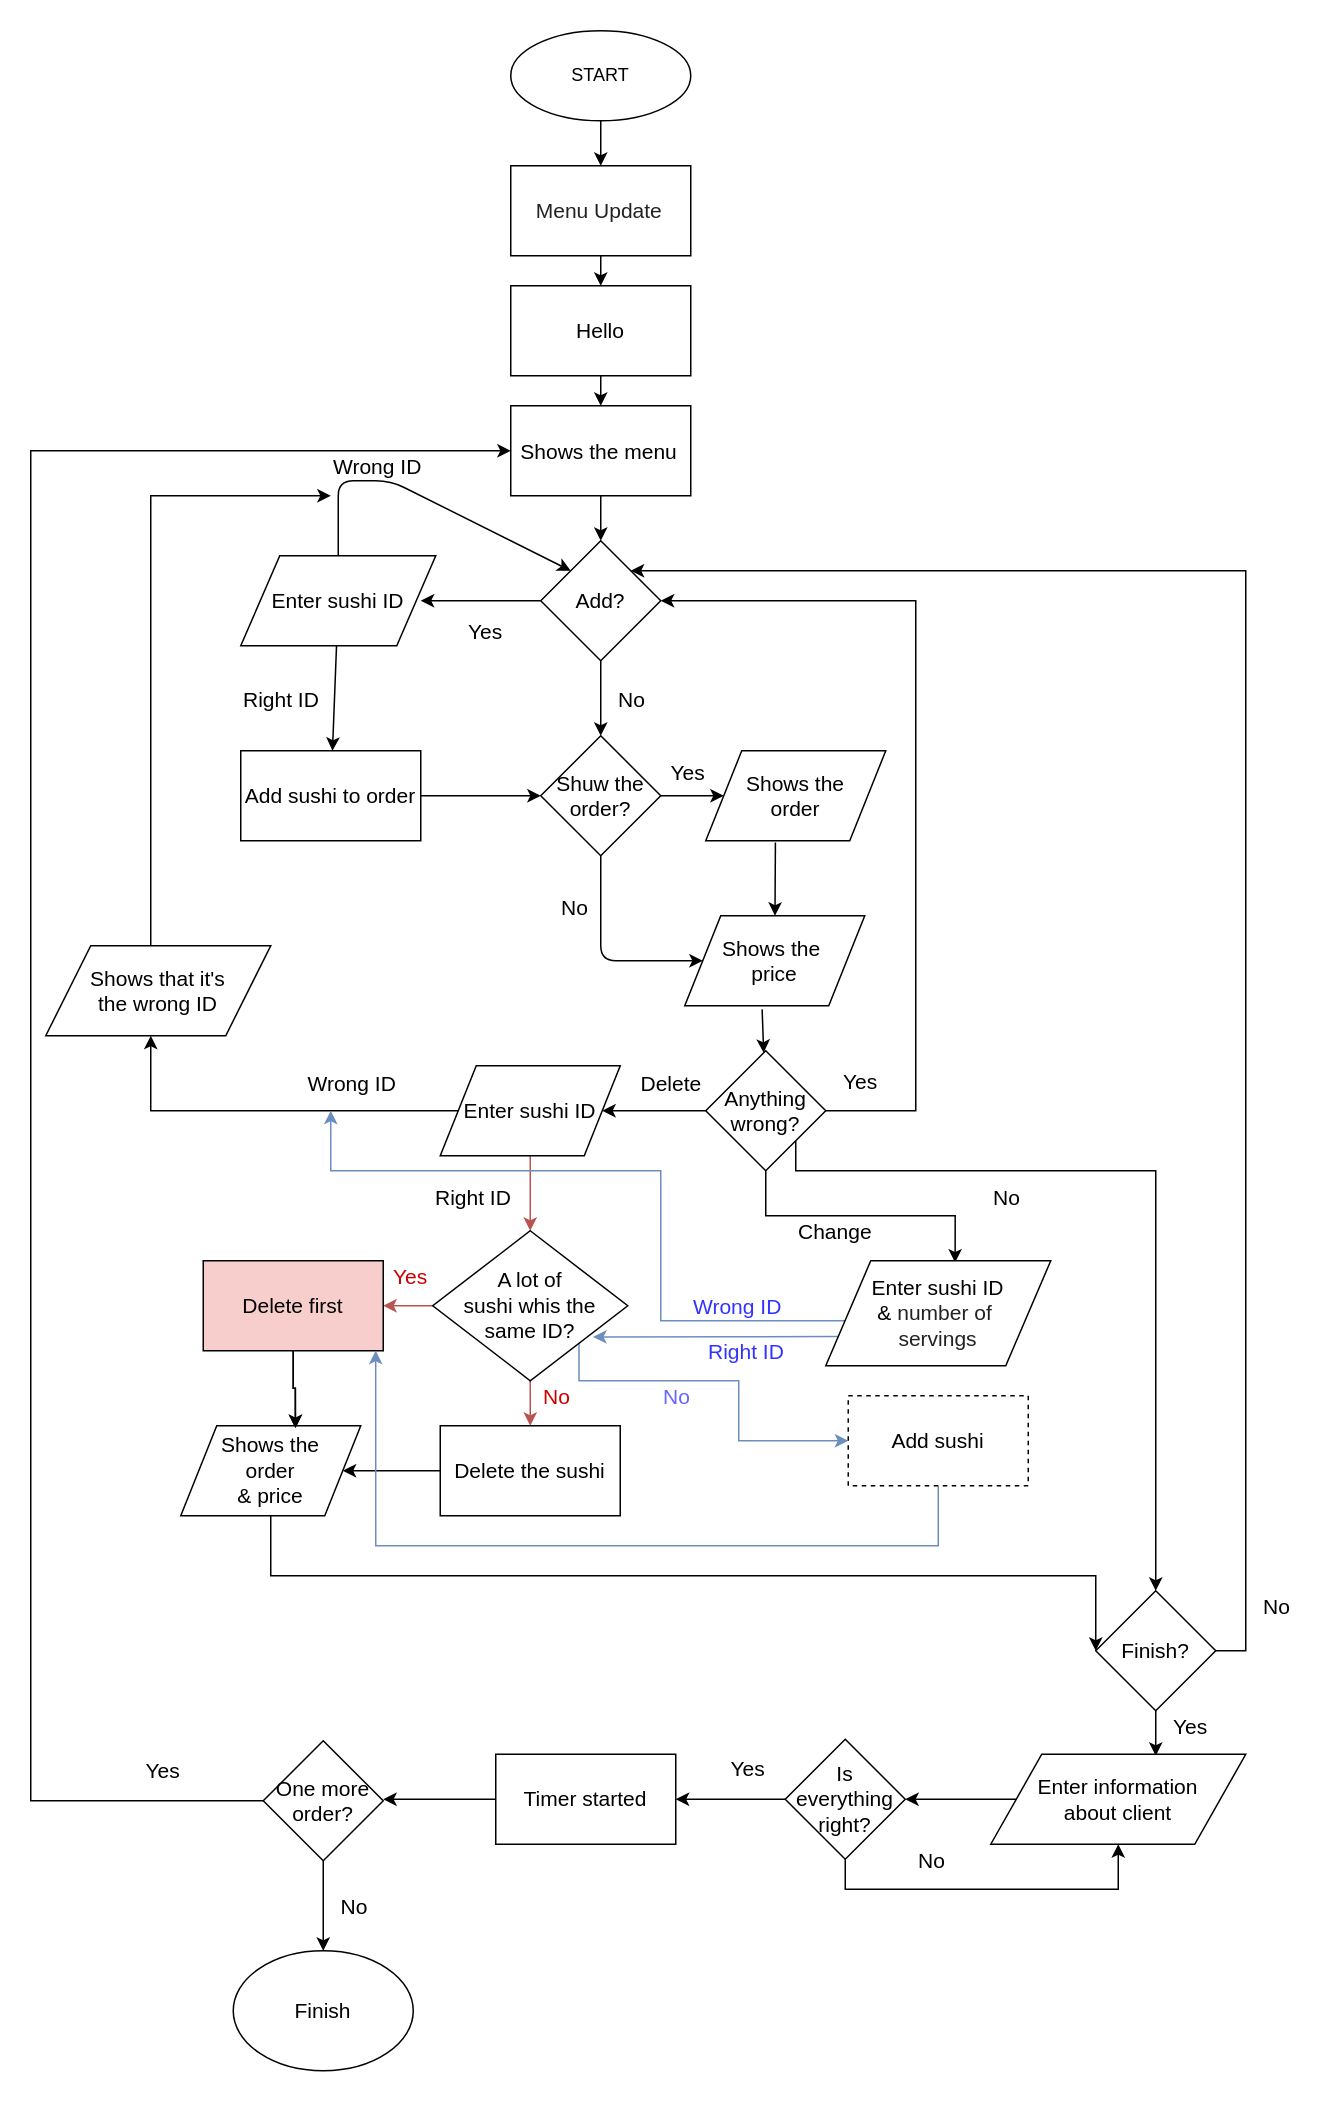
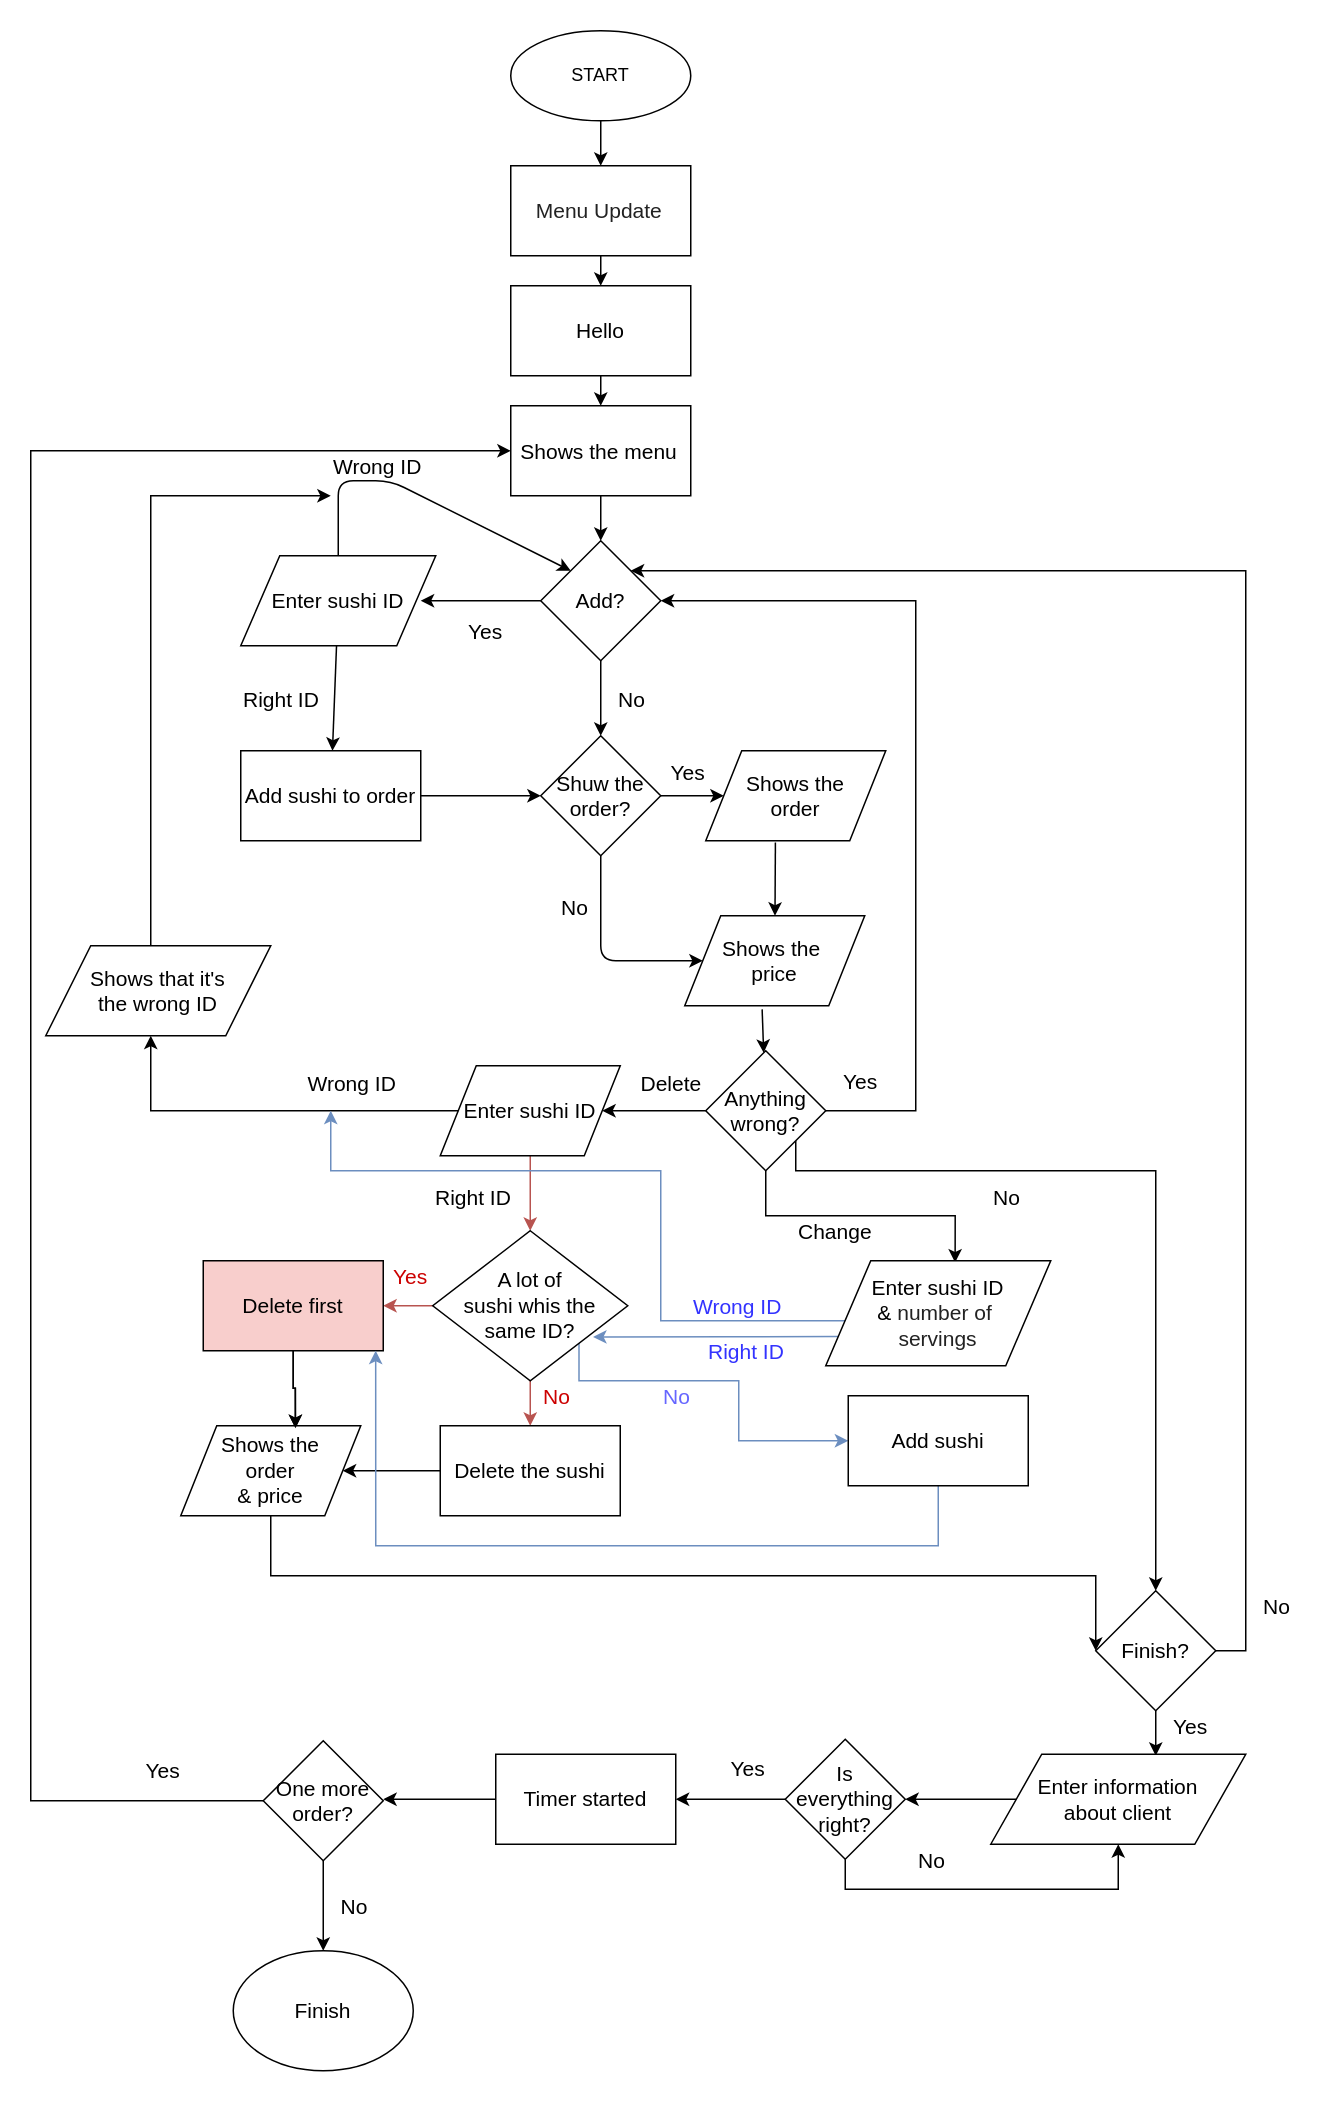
(938, 1441) -> (938, 1441)
